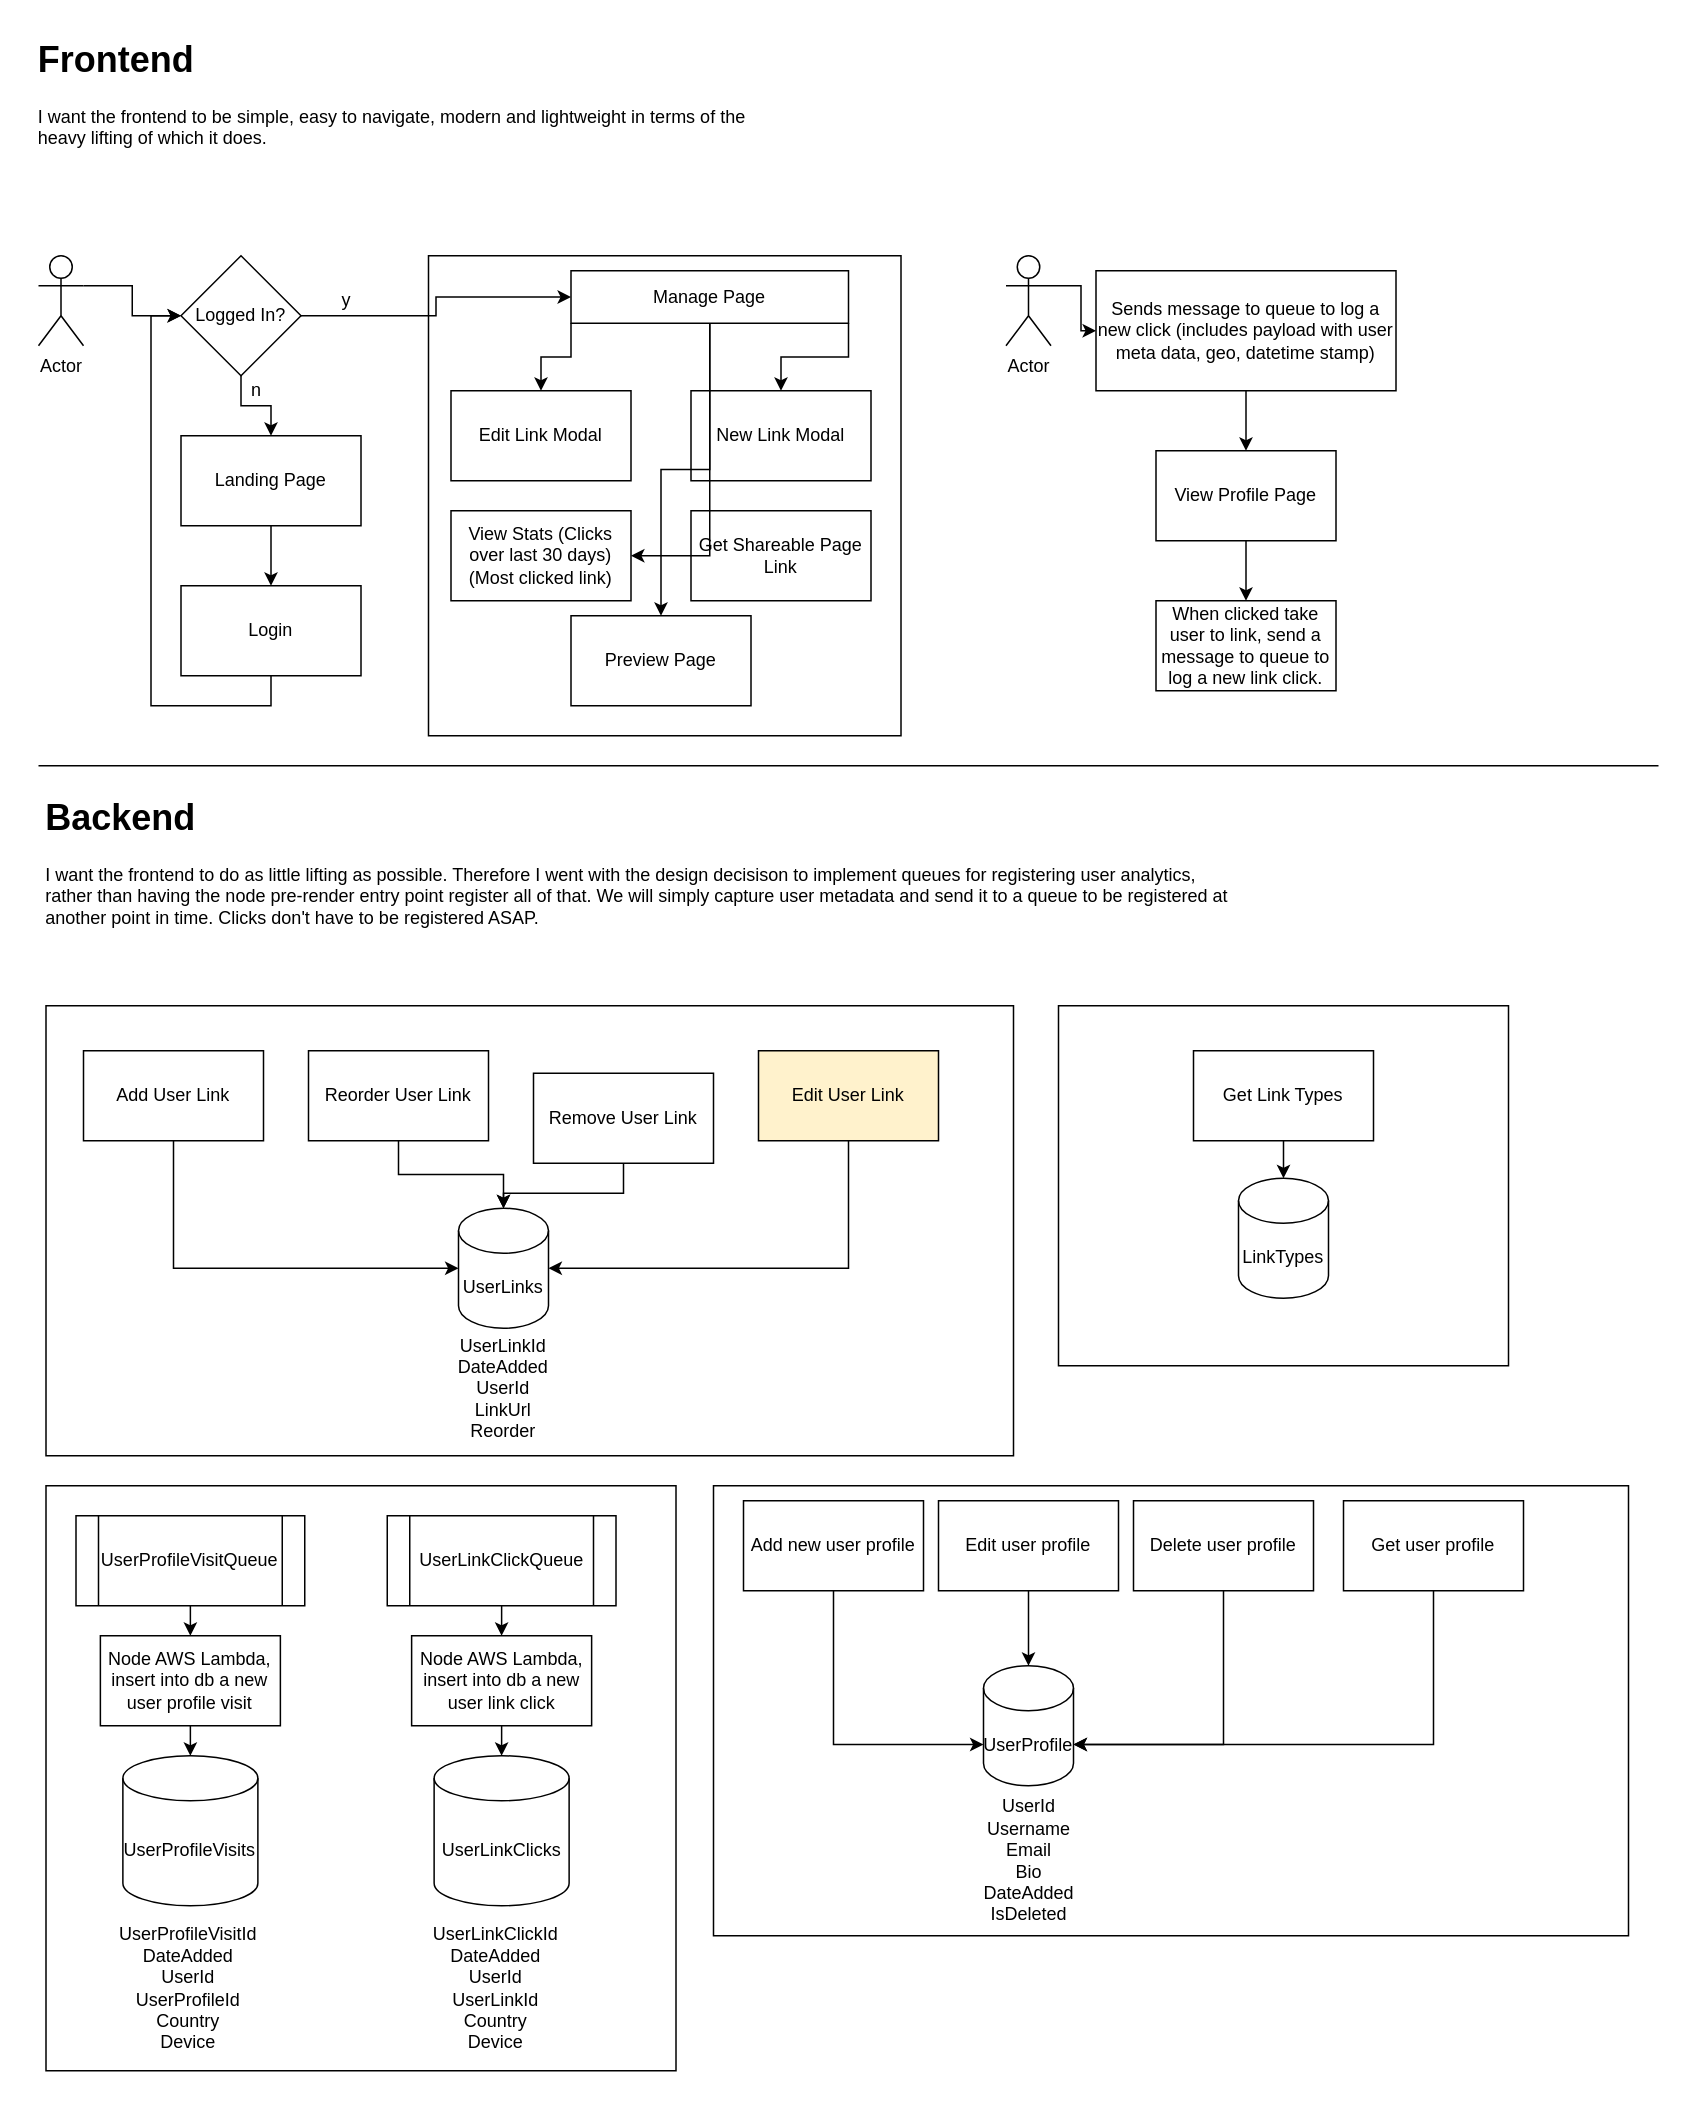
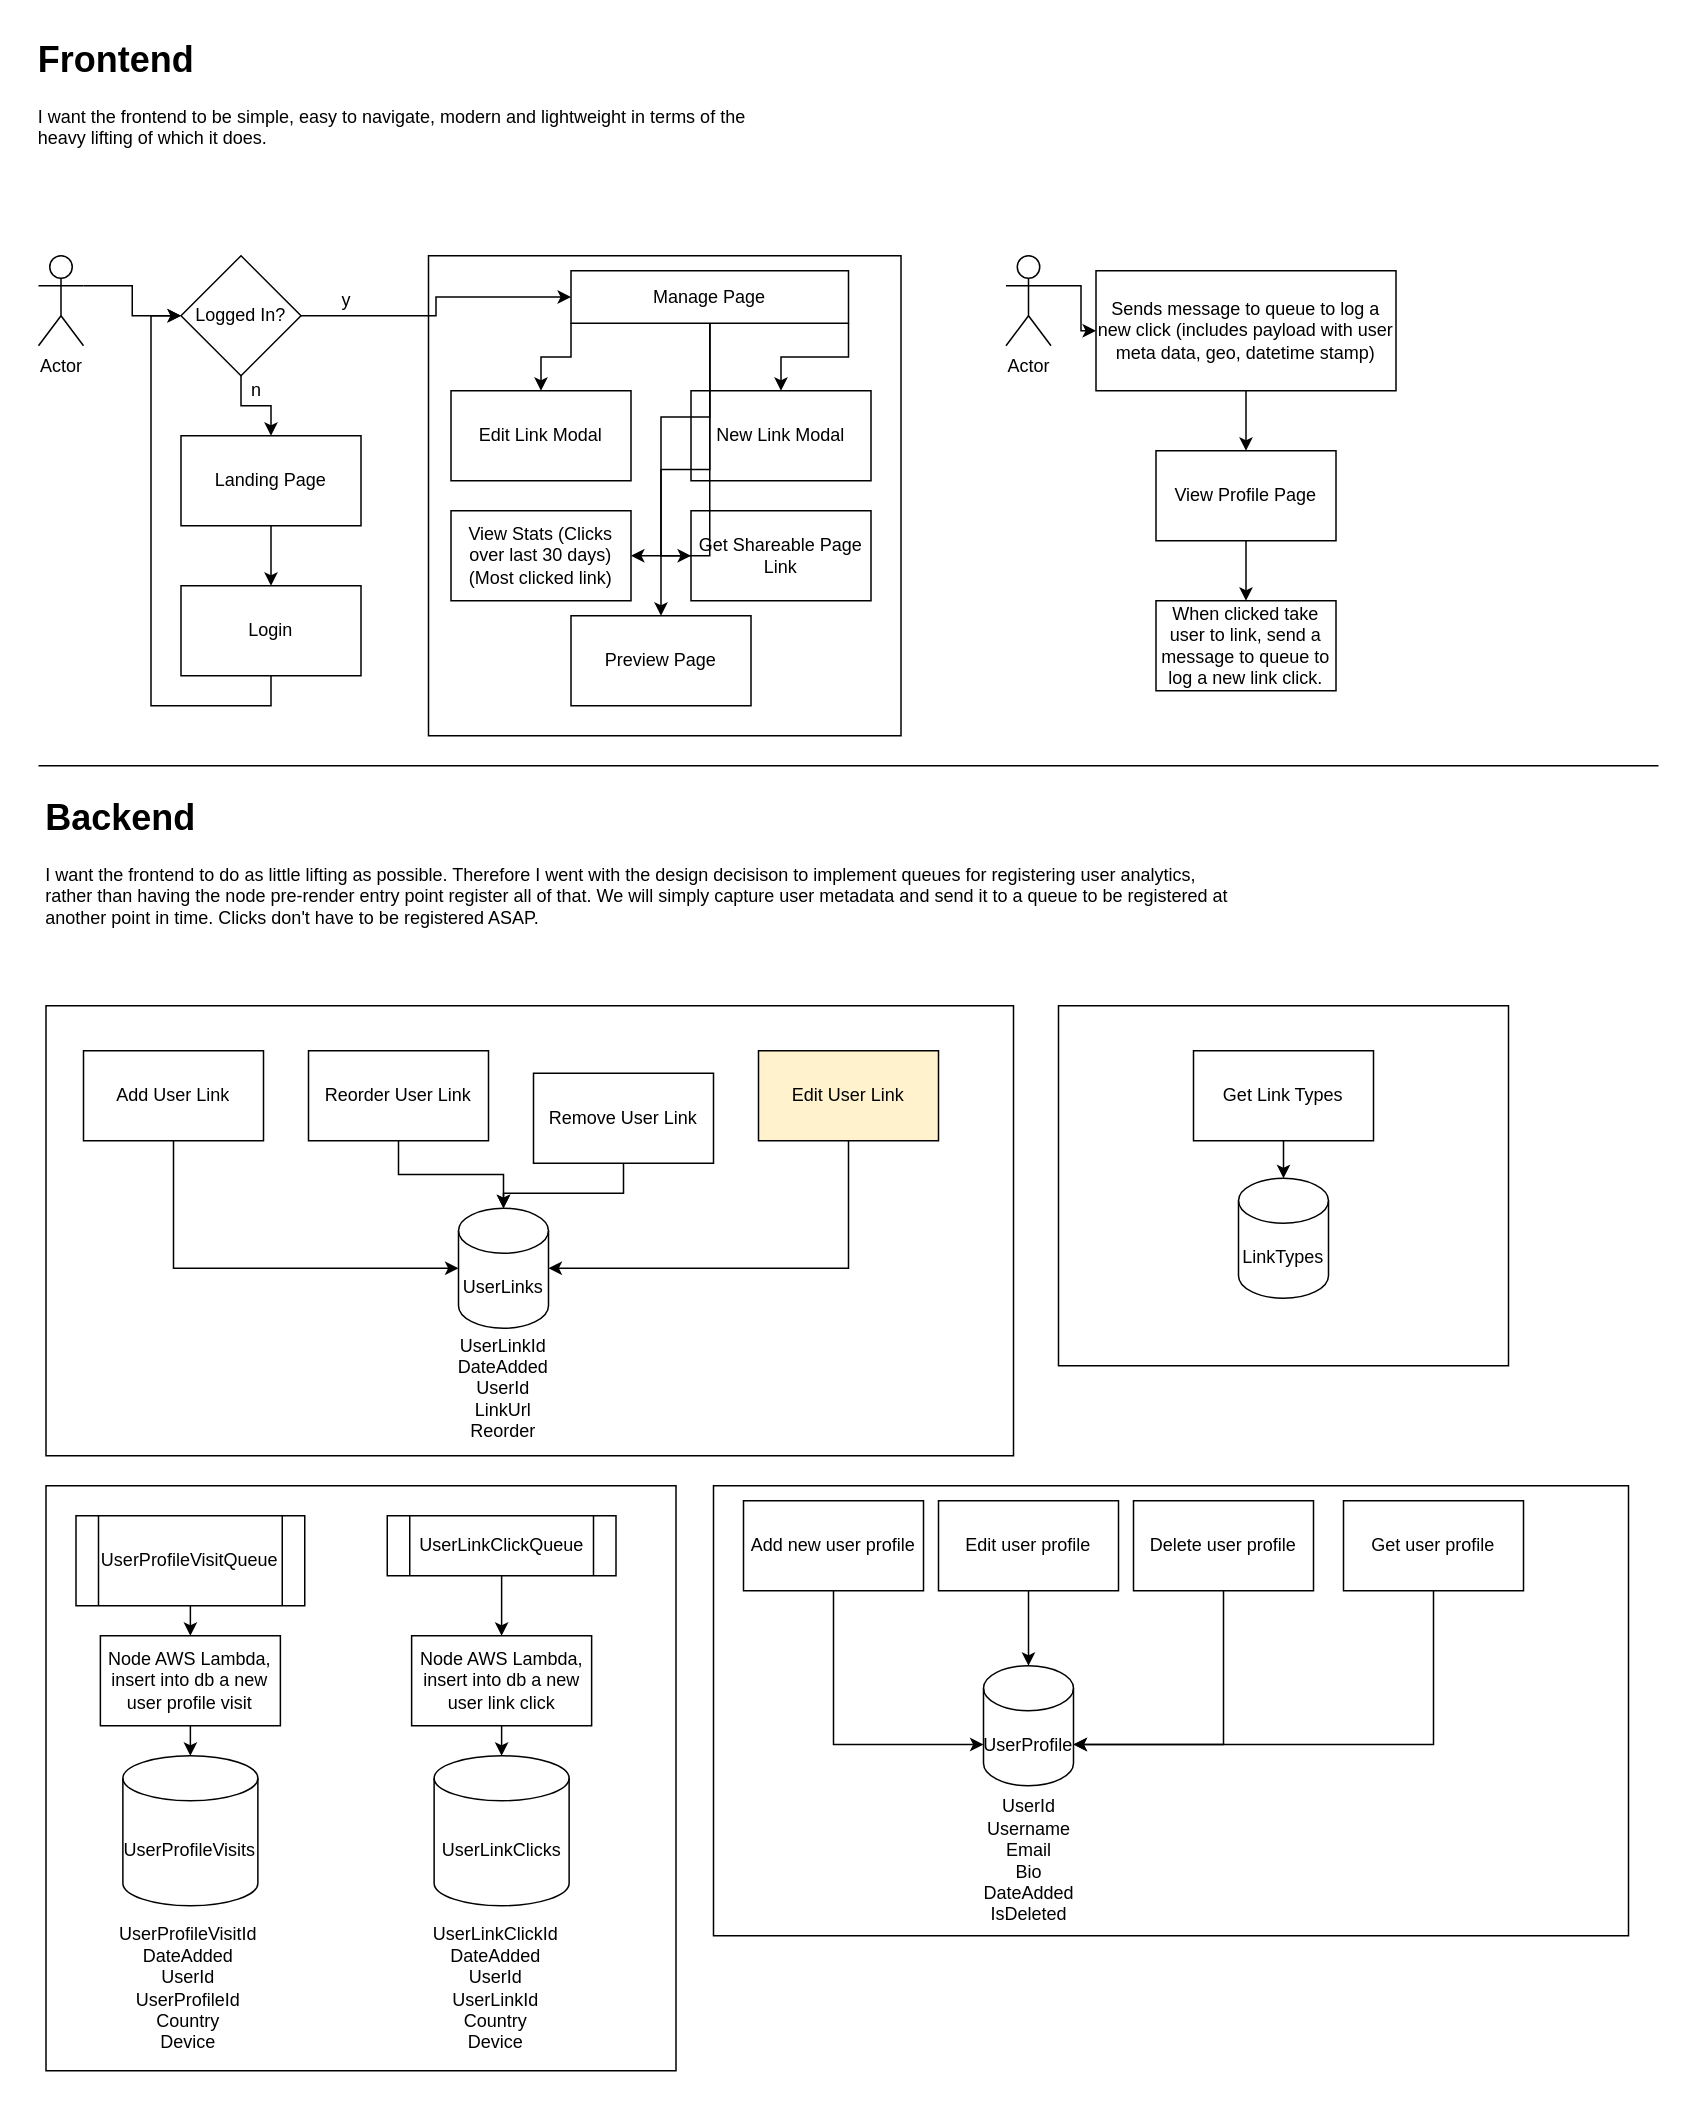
none -> (661, 418)
(501, 1561) -> (501, 1546)
